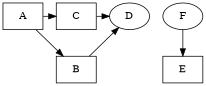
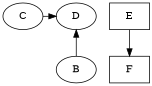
(23, 16) -> none
(76, 16) -> (23, 16)
(183, 16) -> (130, 70)
(183, 39) -> (130, 39)
(76, 70) -> (76, 70)
